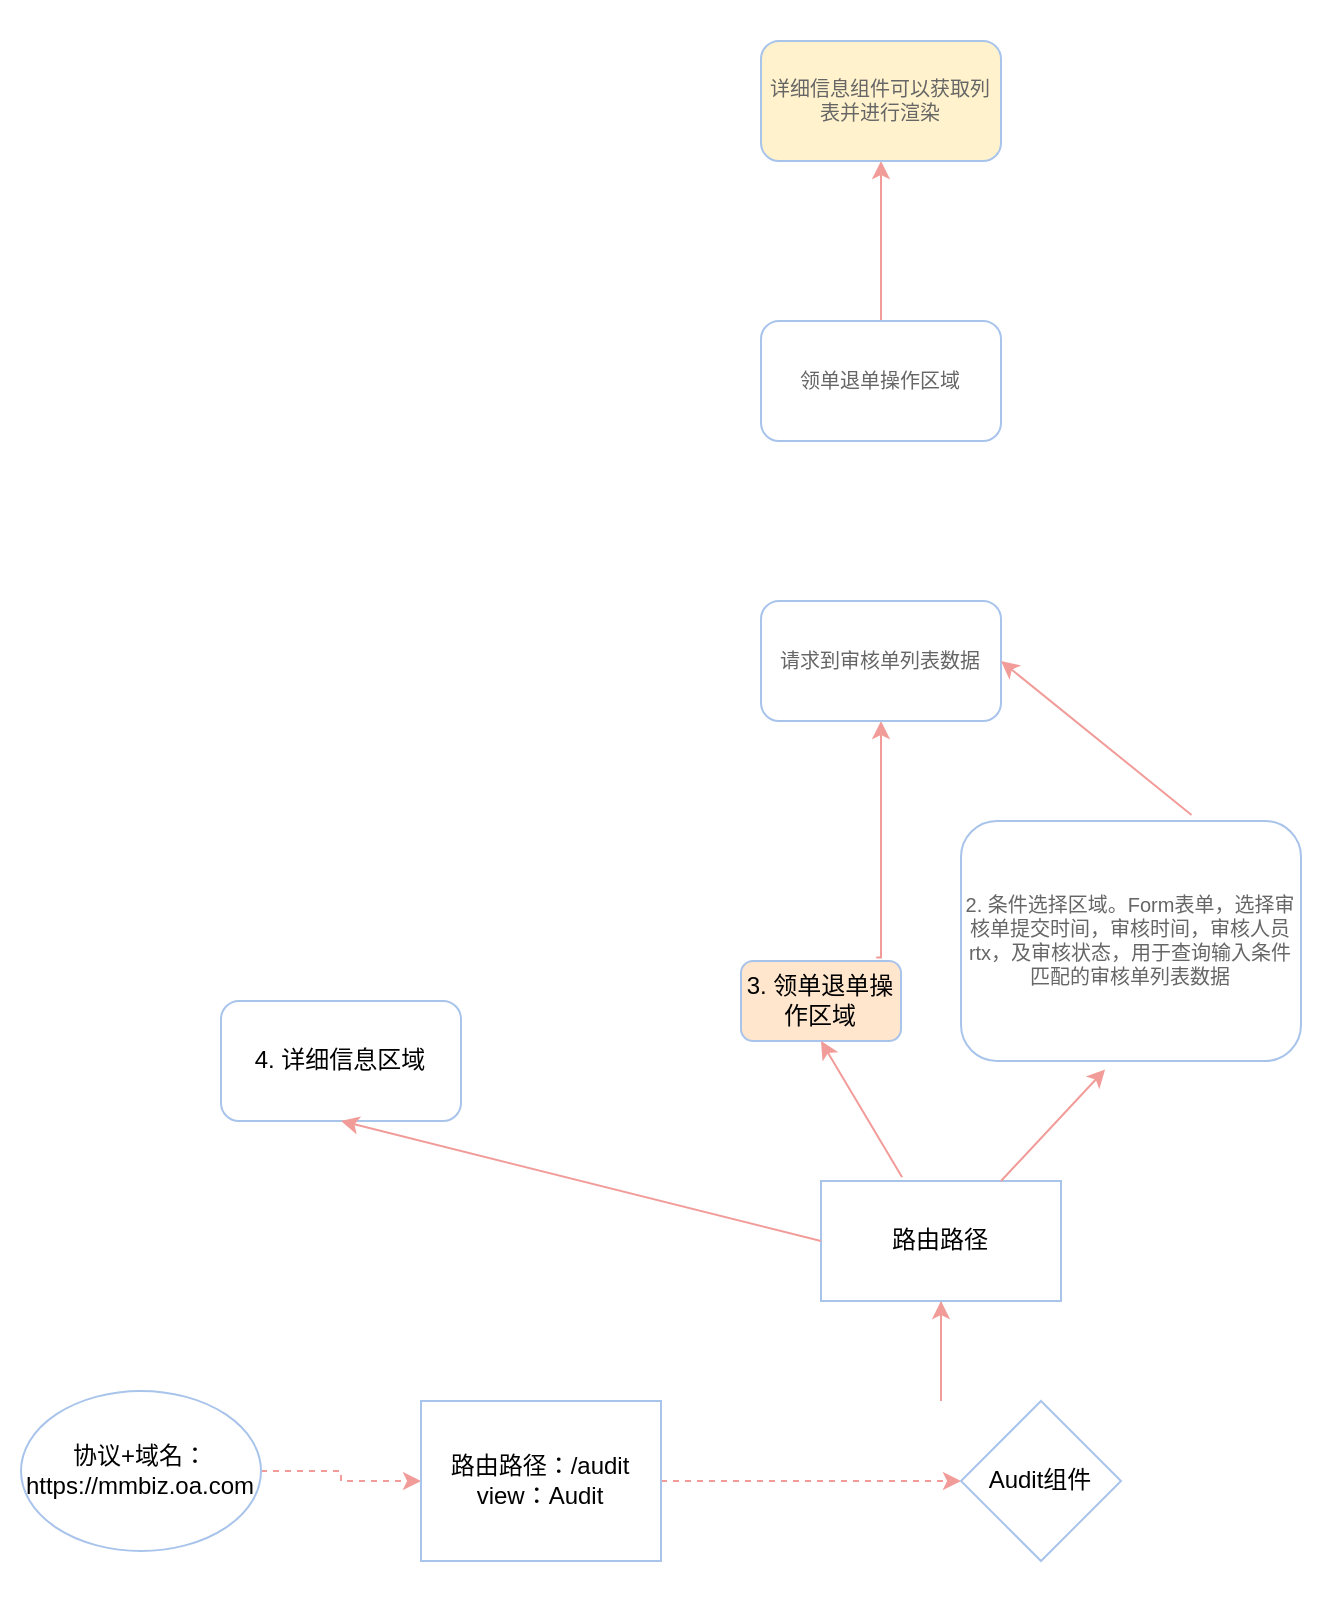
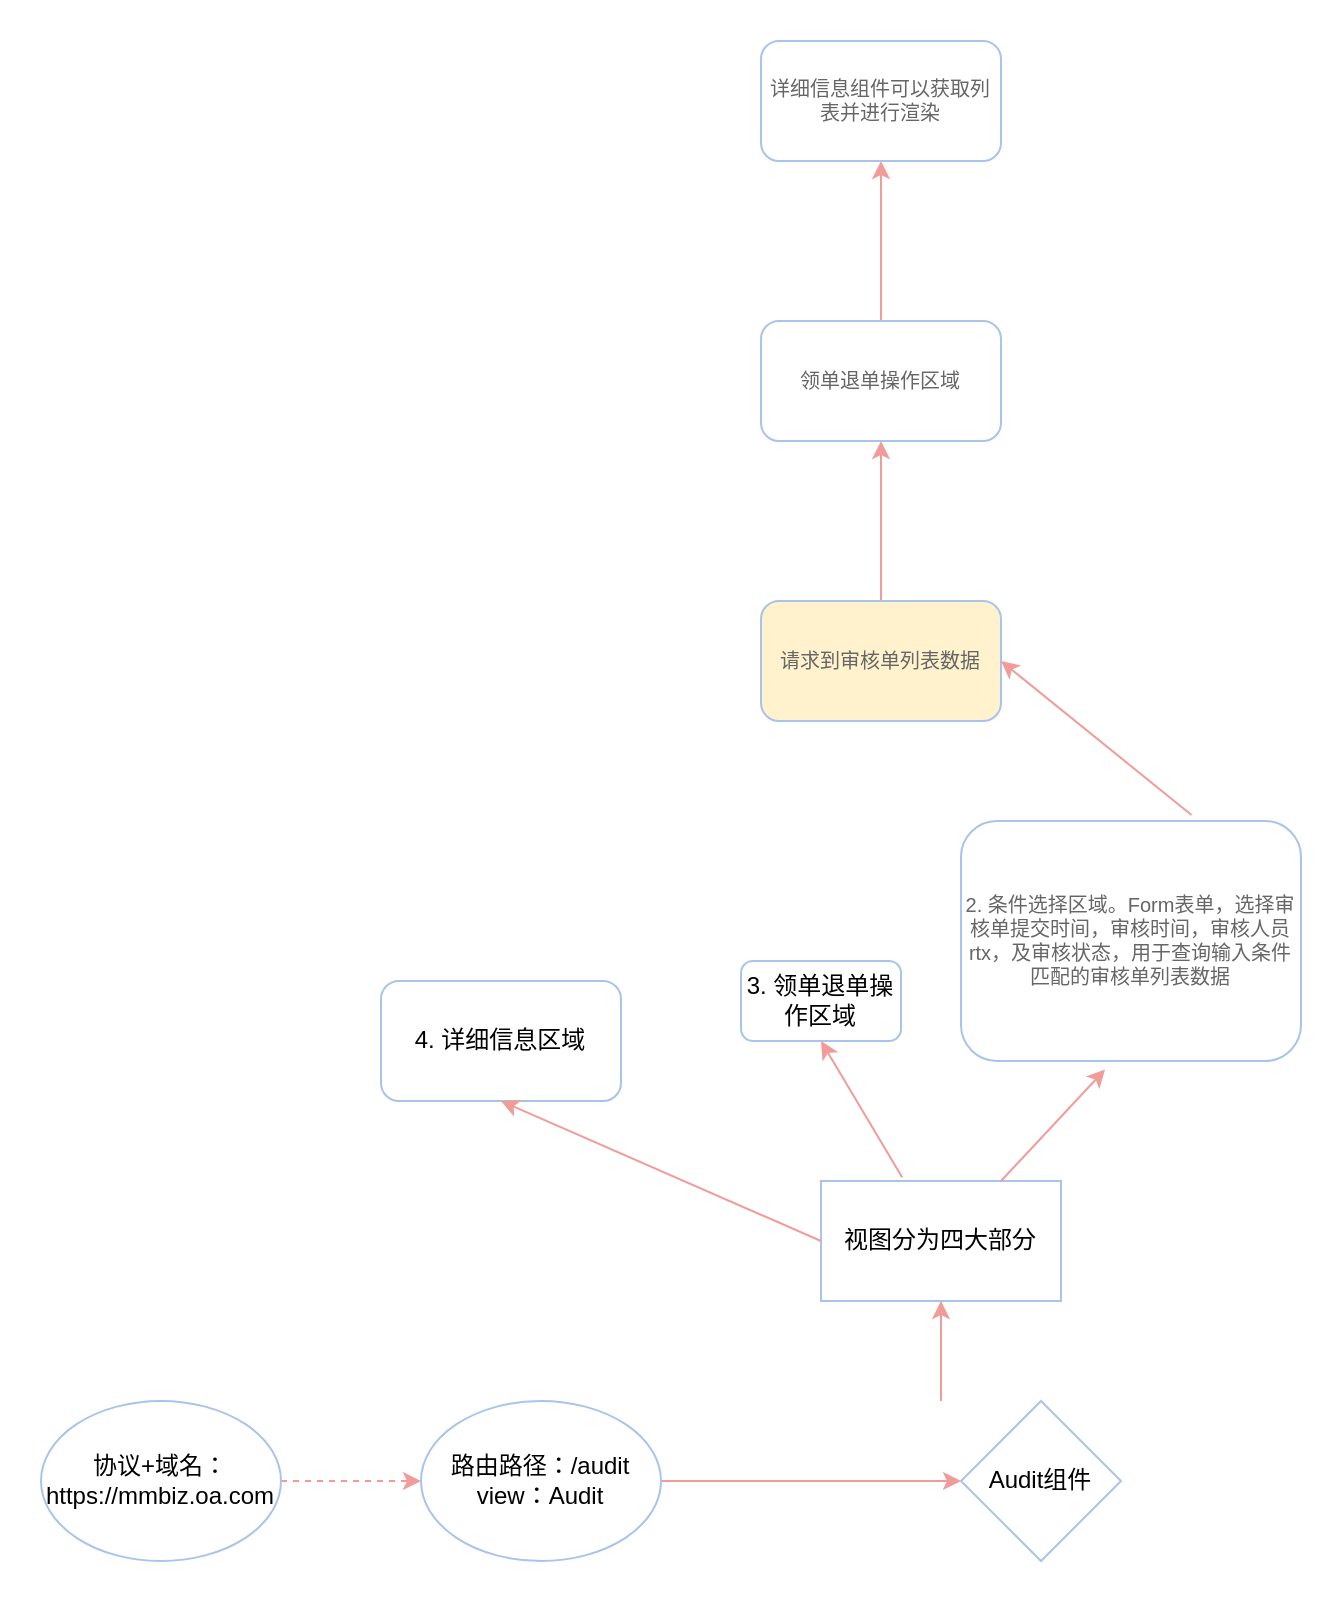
(881, 101) -> (881, 101)
none -> (881, 528)
(881, 661) -> (881, 661)
(881, 848) -> none
(821, 1001) -> (821, 1001)
(341, 1061) -> (501, 1041)
(941, 1241) -> (941, 1241)
(141, 1471) -> (161, 1481)
(541, 1481) -> (541, 1481)
(806, 1481) -> (806, 1481)
